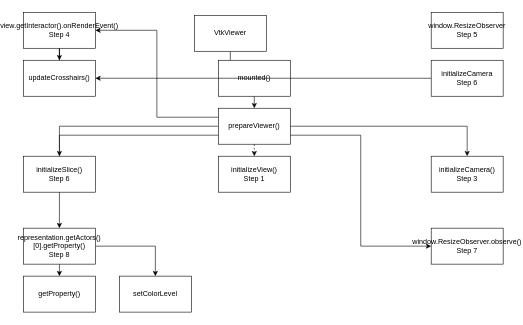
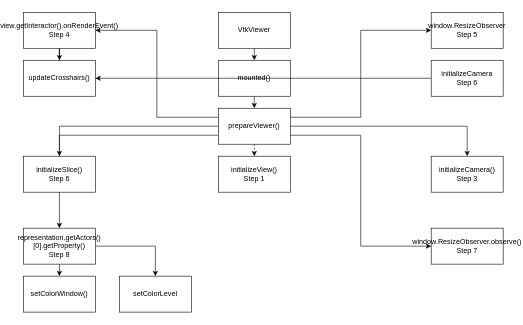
(230, 33) -> (254, 30)
none -> (361, 117)
(59, 294) -> (59, 294)
